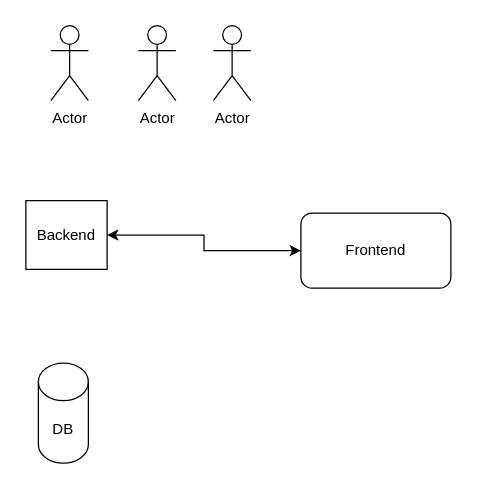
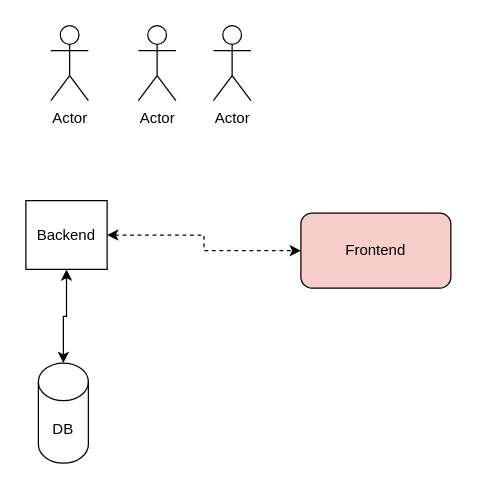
(204, 243) -> (204, 243)
(376, 251) -> (376, 251)
none -> (64, 316)
